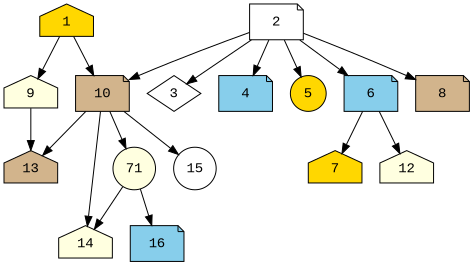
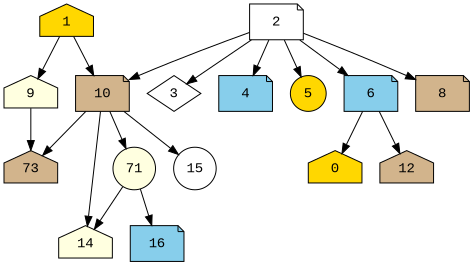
(31, 169) -> (31, 169)
(335, 169) -> (335, 169)
(407, 169) -> (407, 169)
